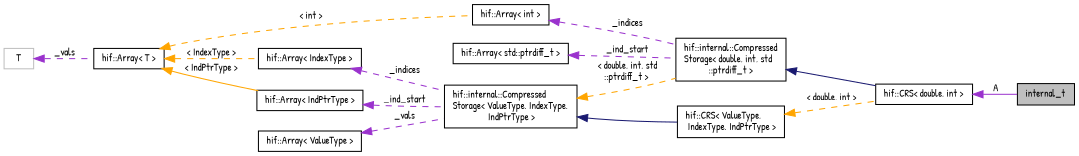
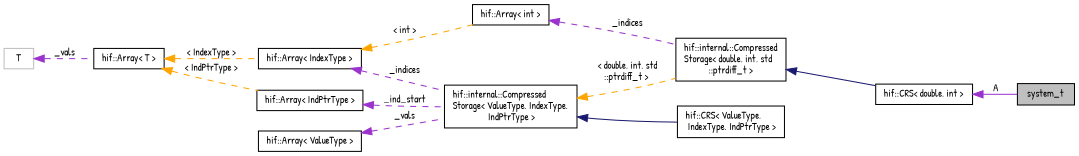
(320, 25) -> (423, 37)
(511, 54) -> none
(215, 82) -> (215, 82)
(1046, 94) -> (1046, 94)
(835, 107) -> none
